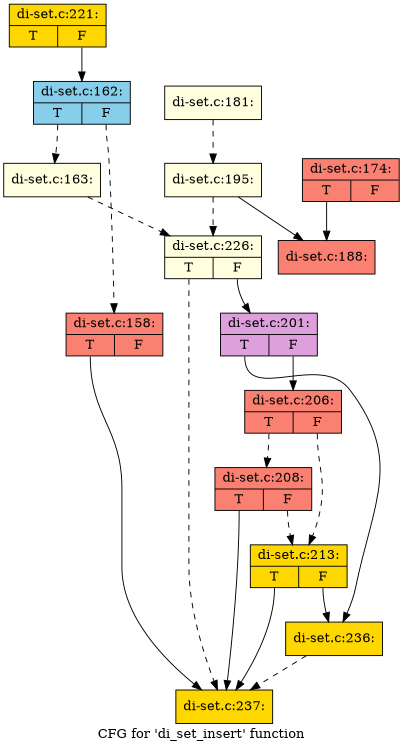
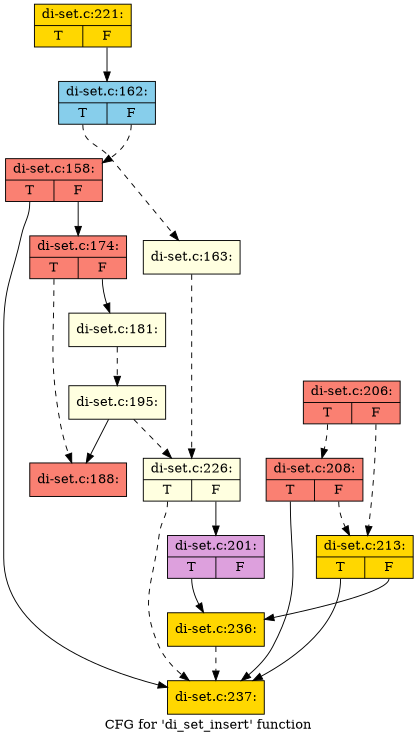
none -> (78, 214)
(327, 216) -> (53, 367)
none -> (104, 292)
(293, 368) -> none
